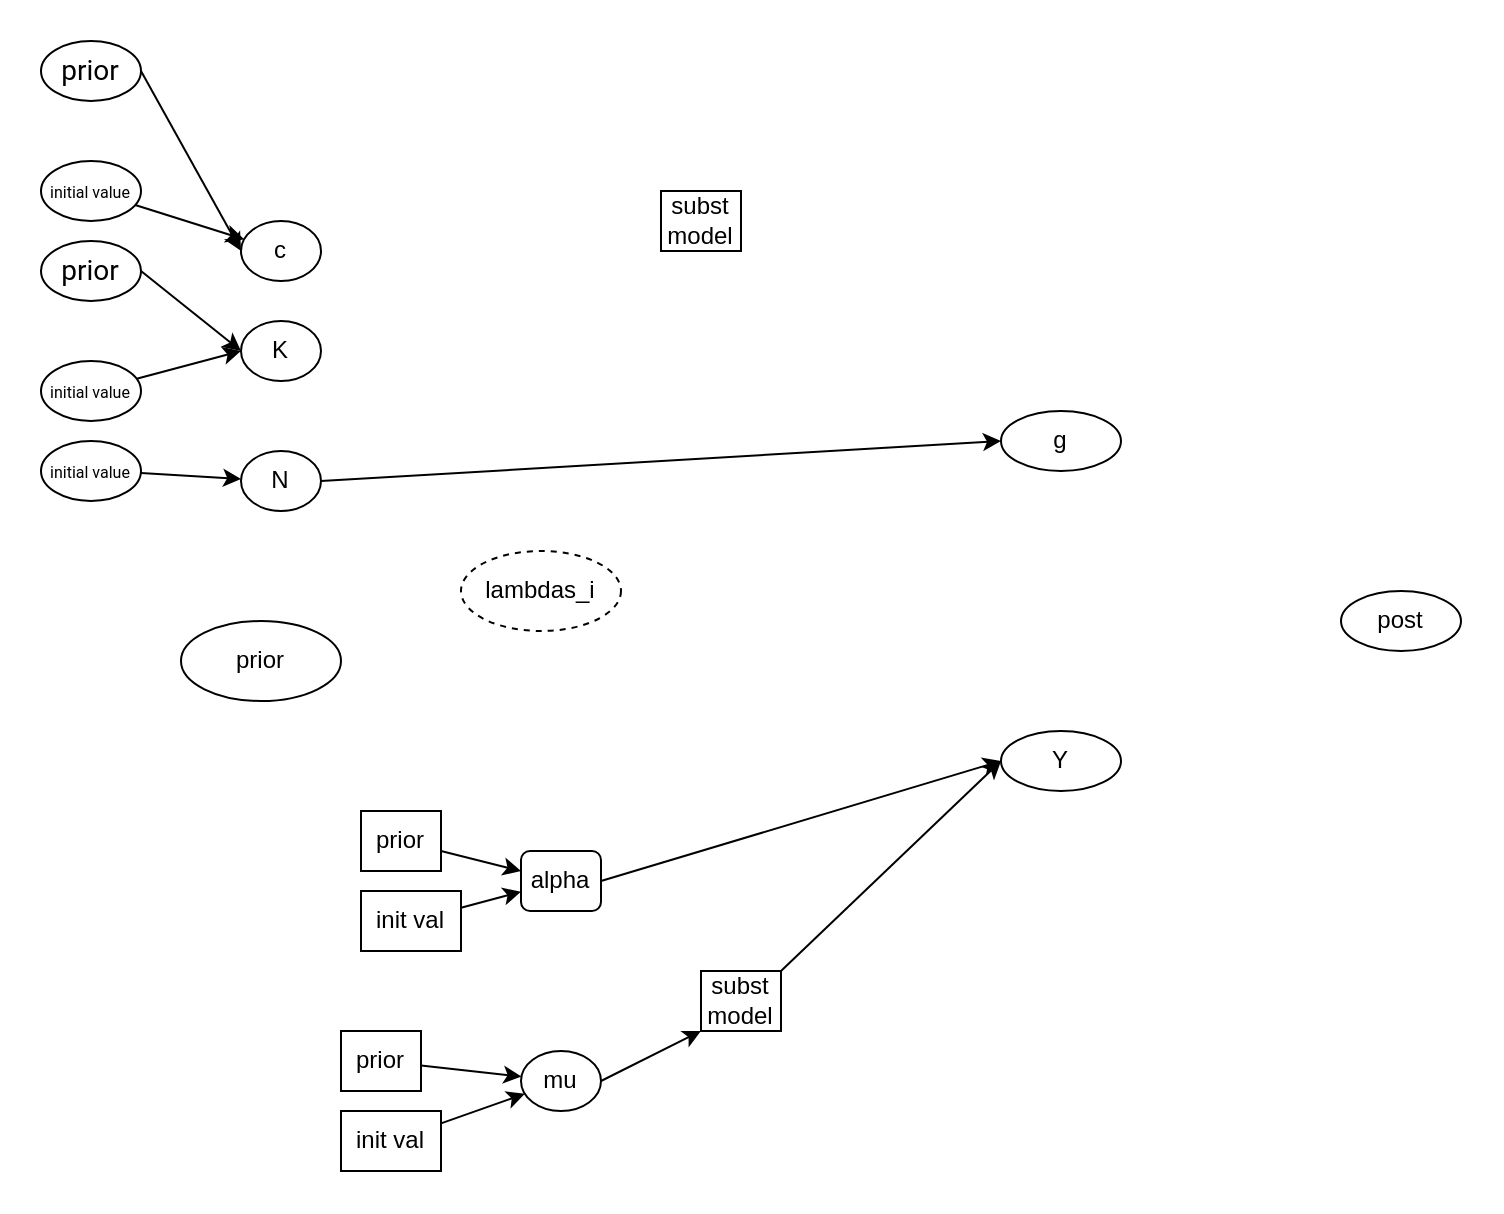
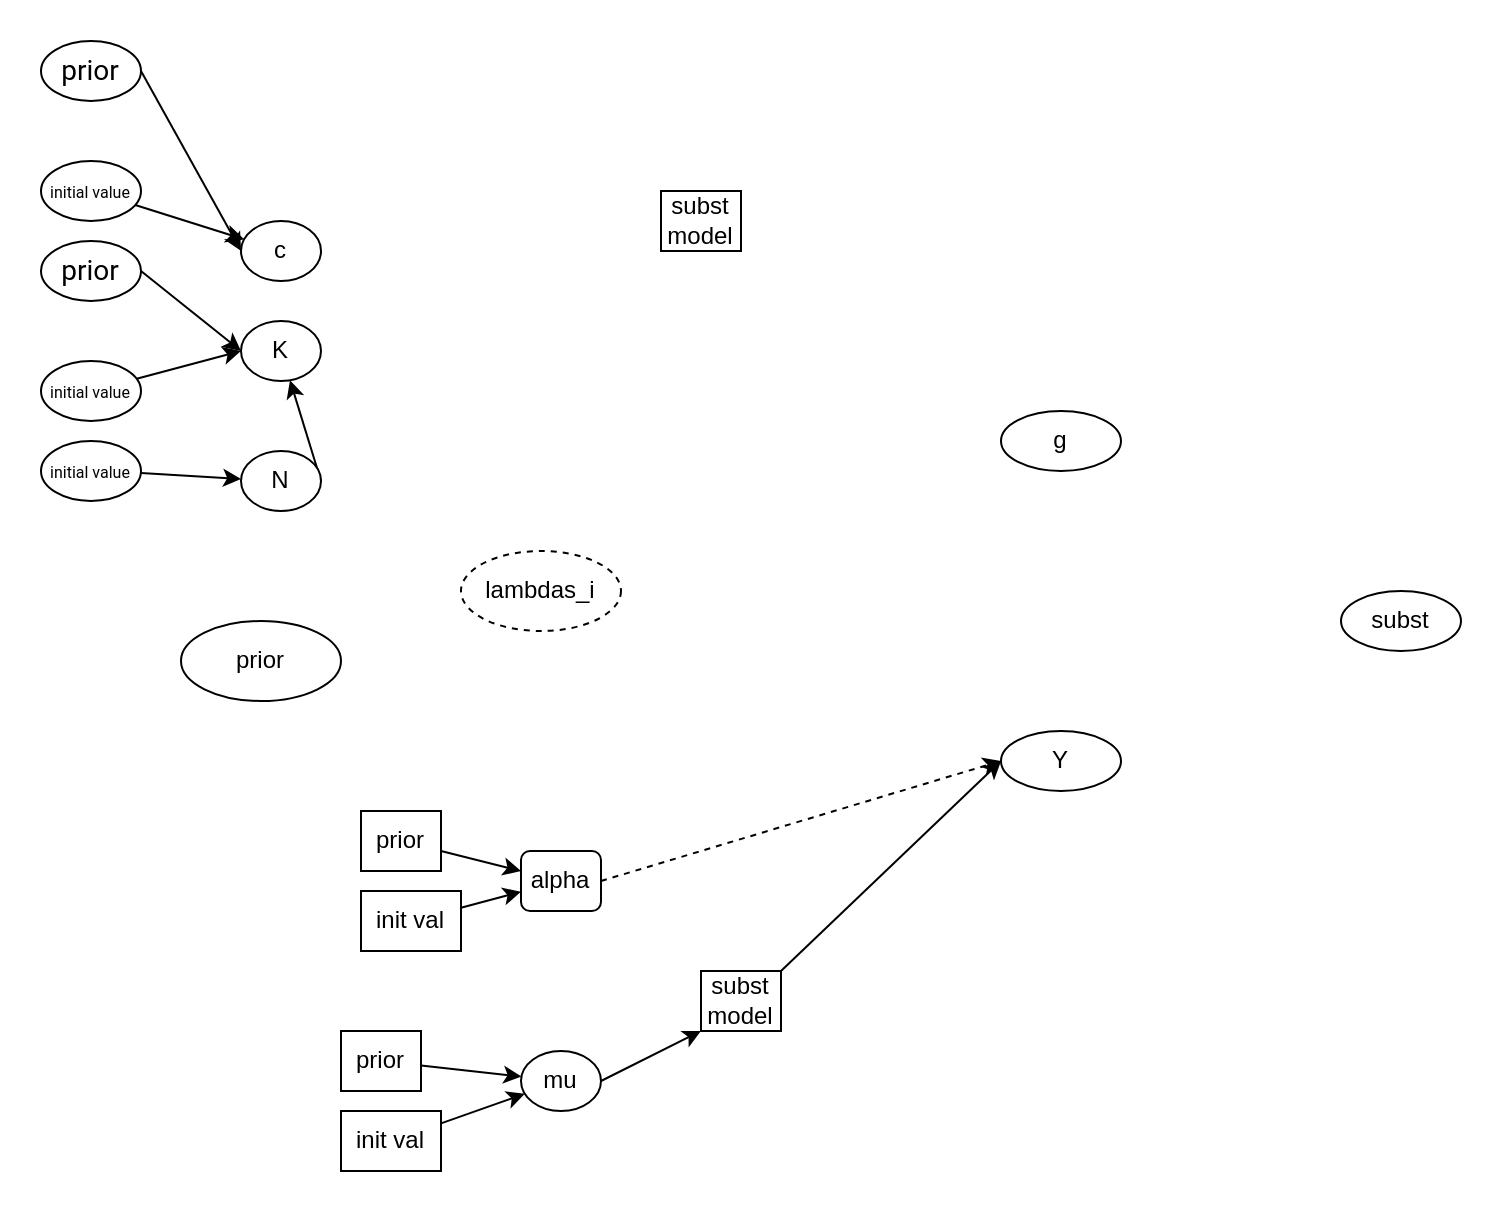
(655, 461) -> (305, 430)
(1401, 621) -> (1401, 621)
(796, 823) -> (796, 823)
